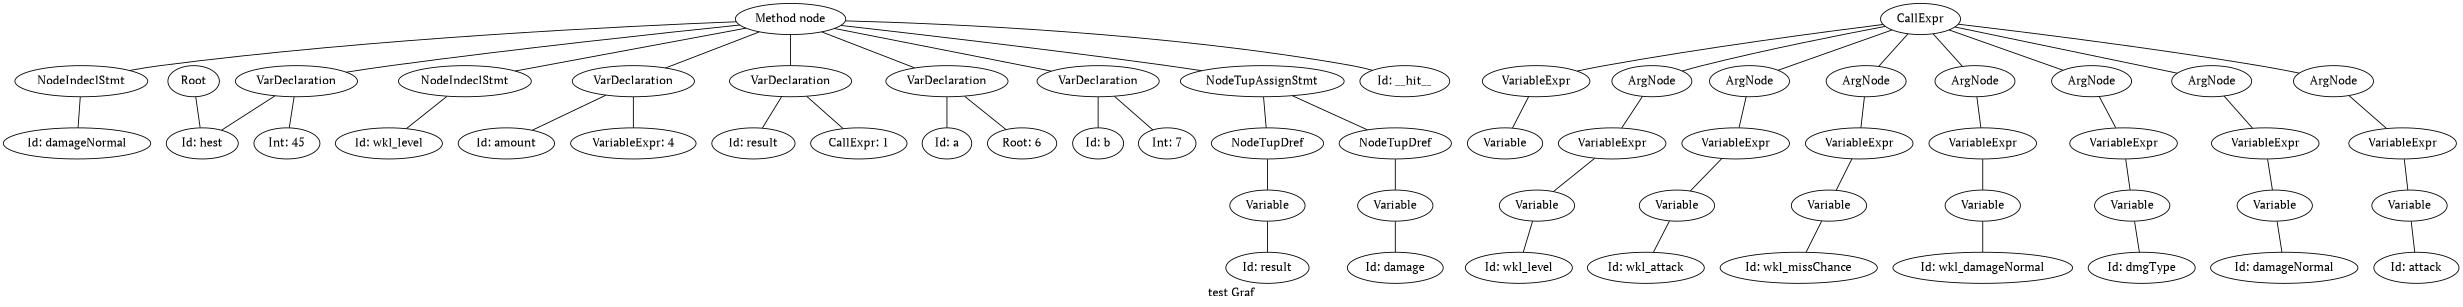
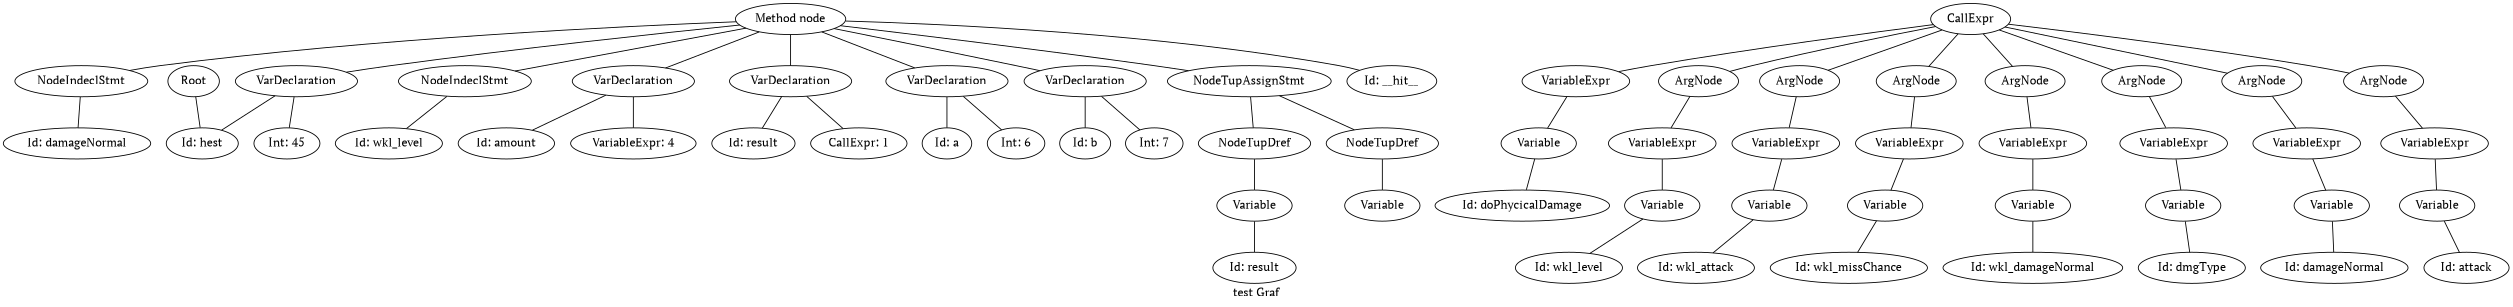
(1022, 143) -> (1016, 143)
none -> (1522, 206)
(1395, 268) -> none
